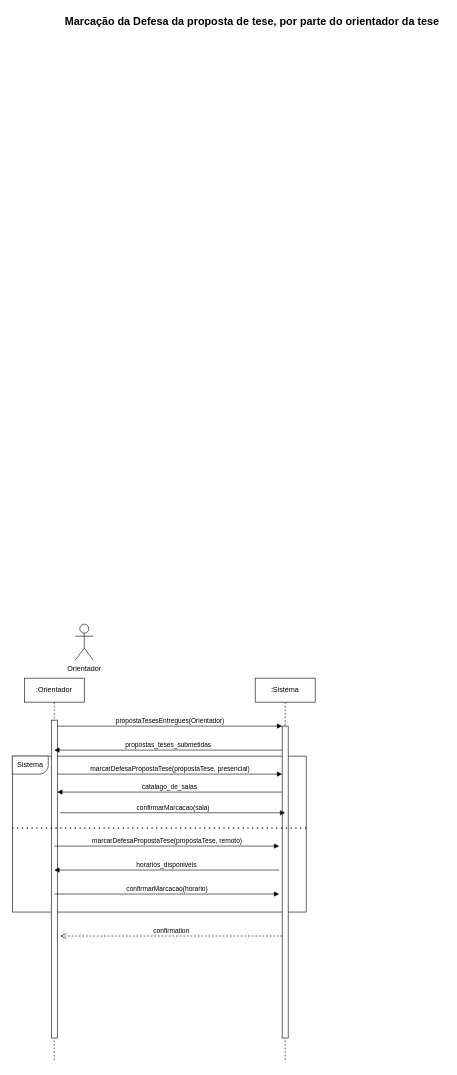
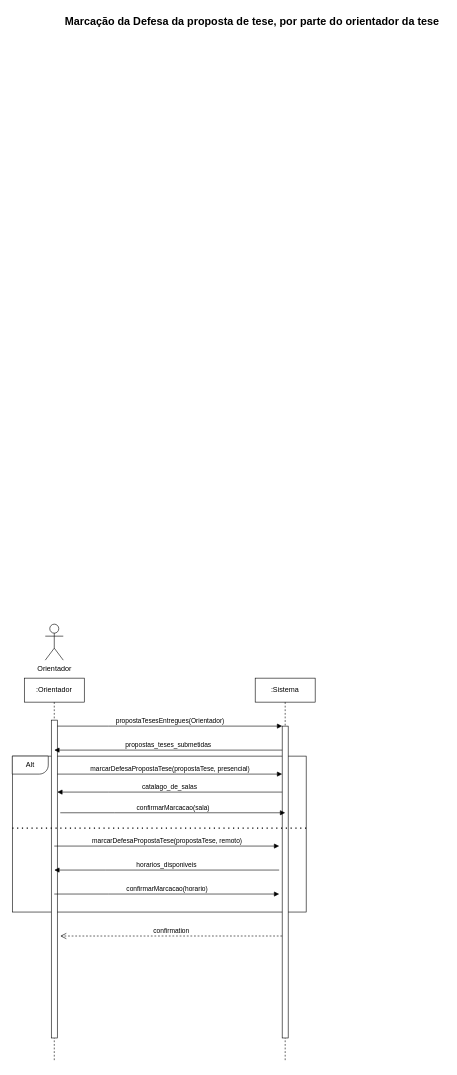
(84, 642) -> (54, 642)
(30, 765) -> (30, 765)
